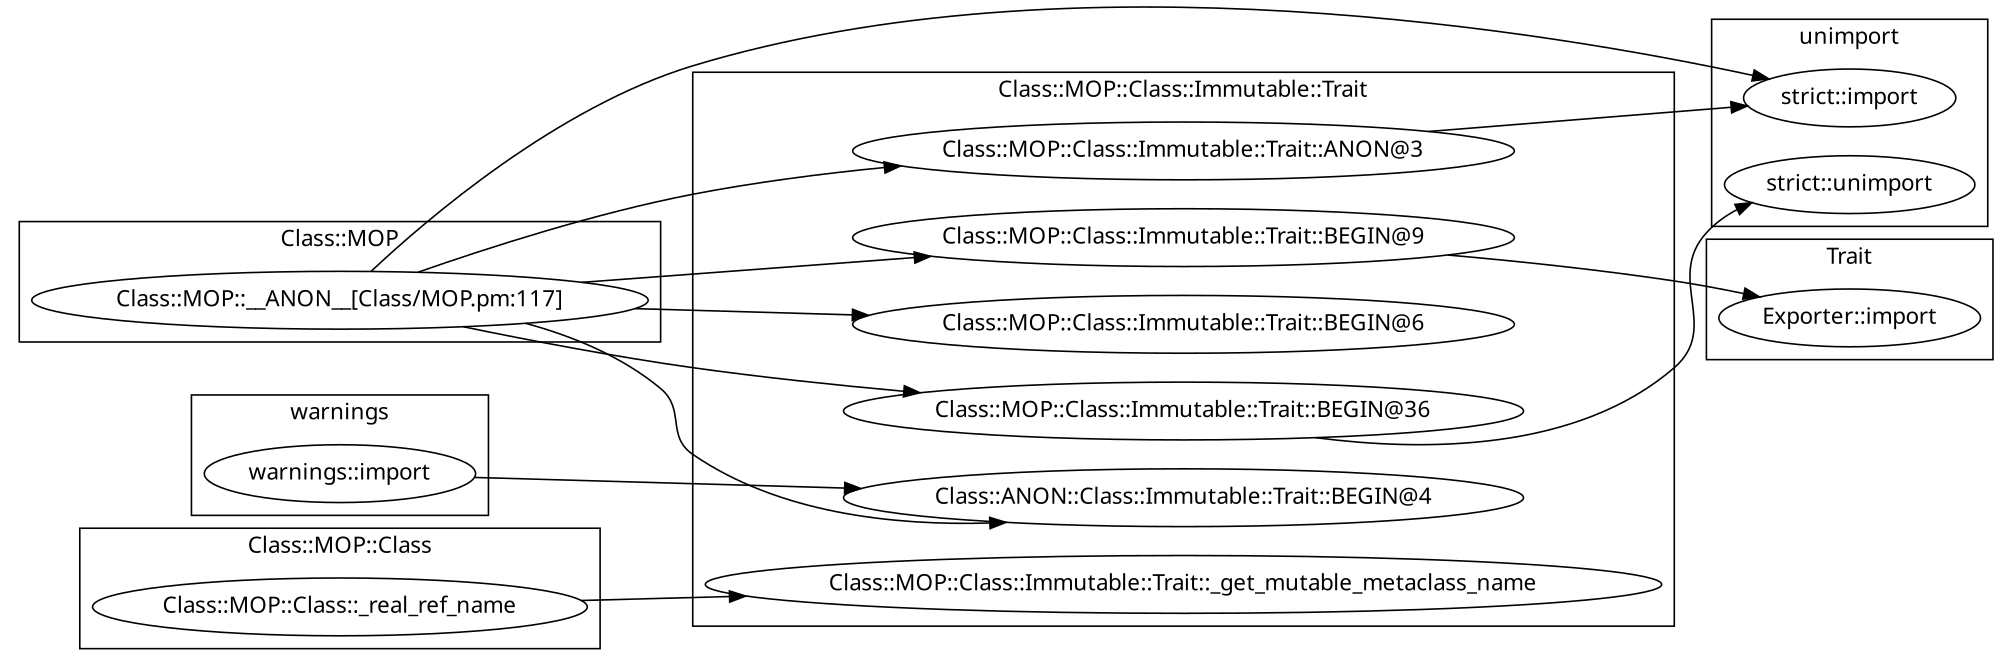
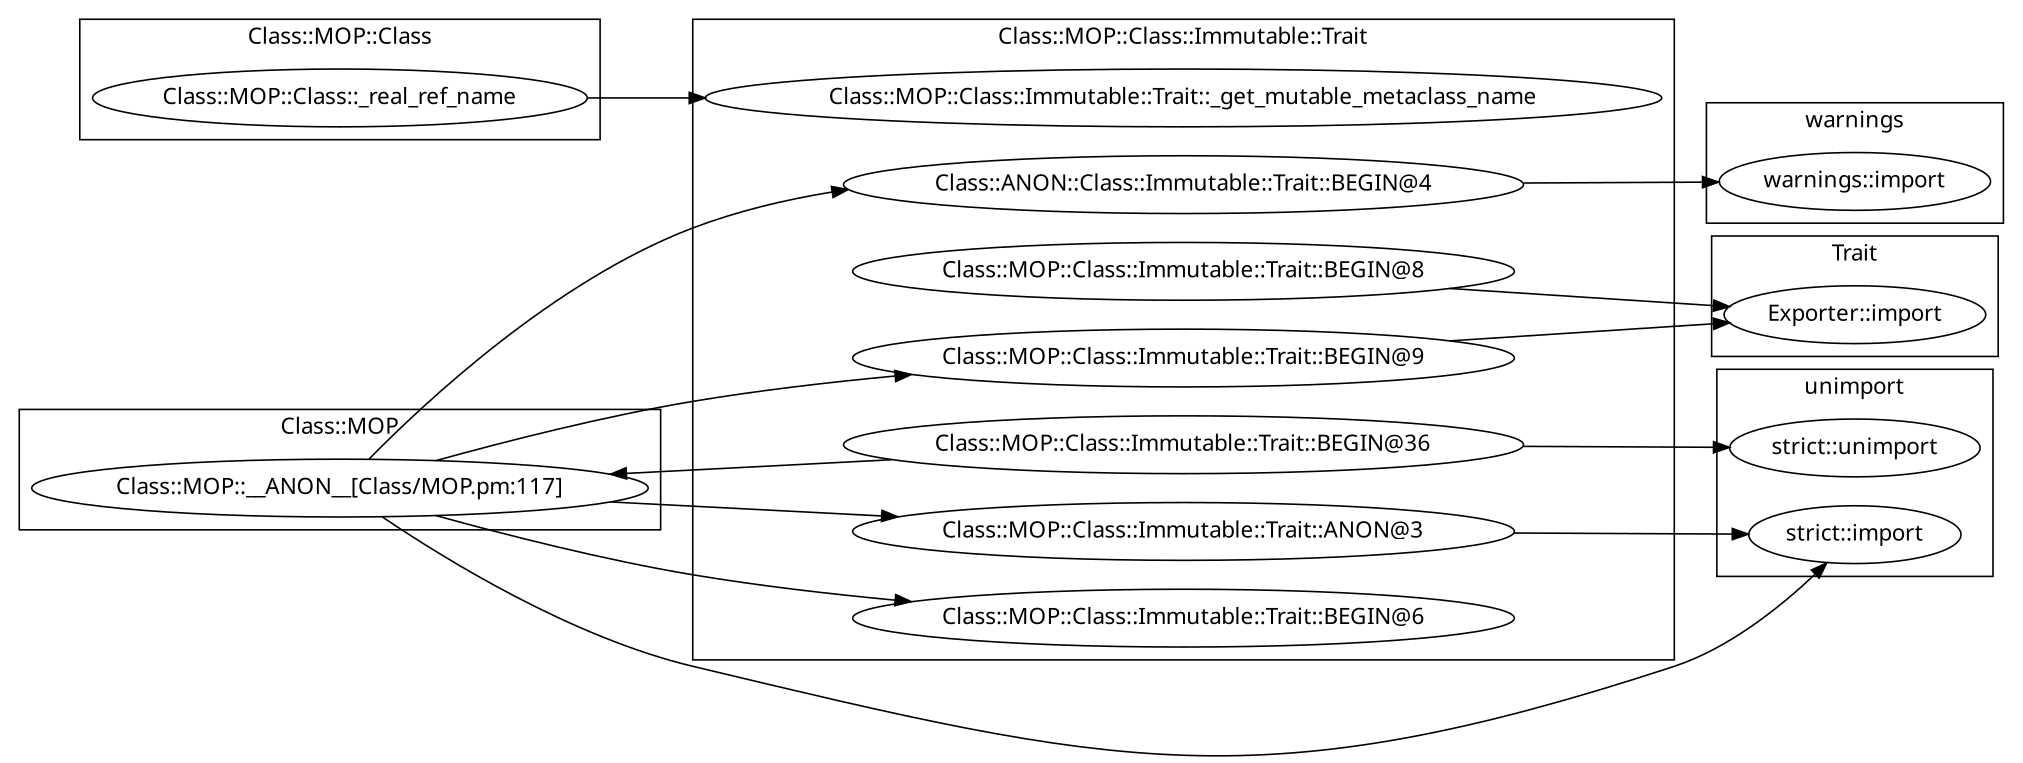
none -> (1184, 271)
(683, 366) -> (759, 467)
(659, 483) -> (1613, 183)
